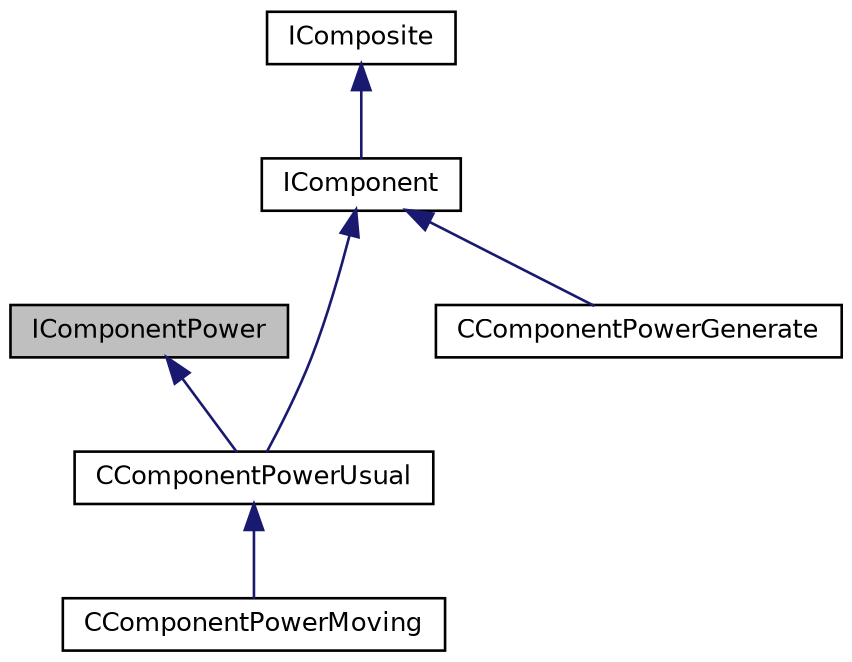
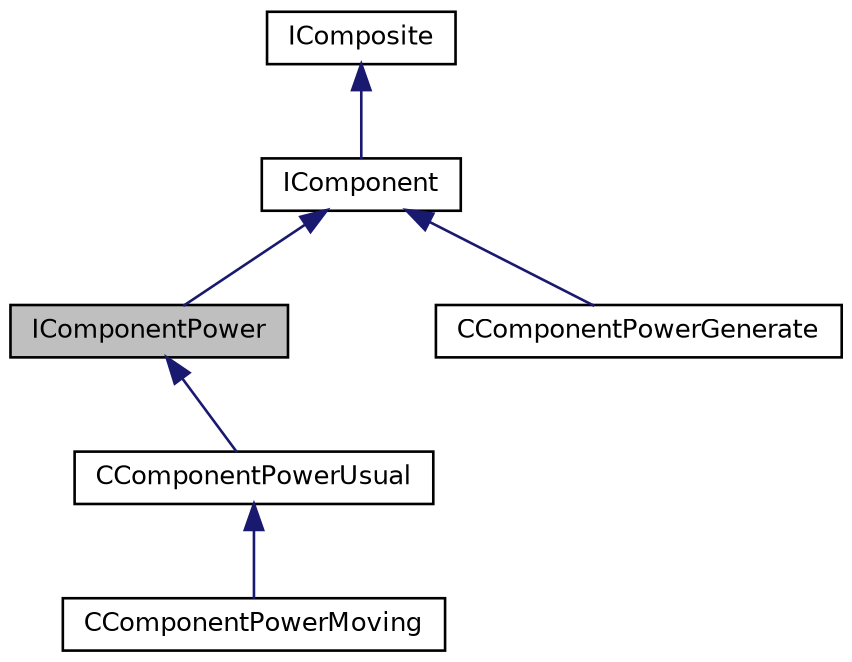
(316, 347) -> (244, 265)
